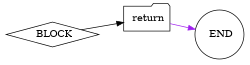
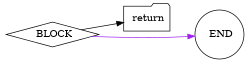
(179, 26) -> (140, 38)
